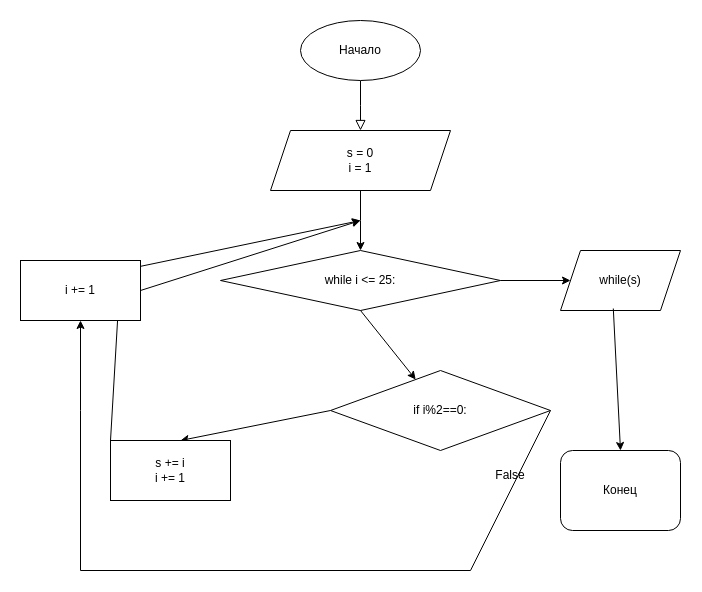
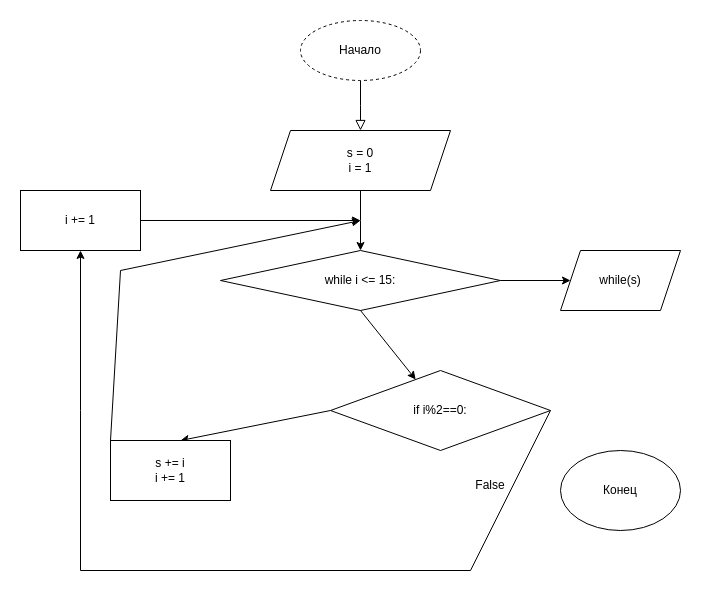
(361, 51) -> (361, 51)
(361, 281) -> (361, 281)
(81, 291) -> (81, 221)
(617, 376) -> none
(511, 476) -> (491, 486)
(621, 491) -> (621, 491)
